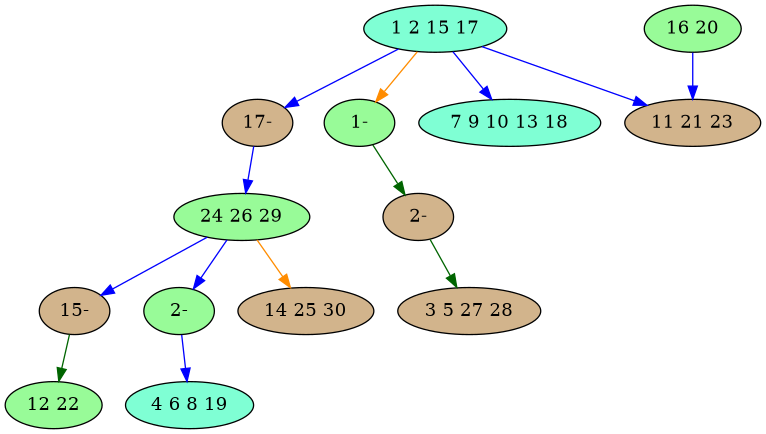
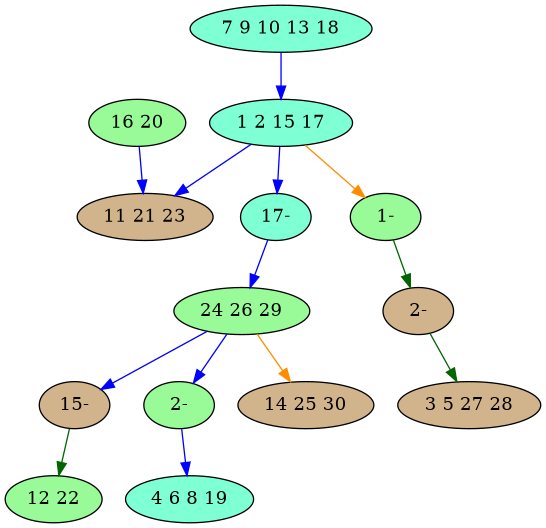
(468, 70) -> (281, 69)
(258, 123) -> (276, 217)
